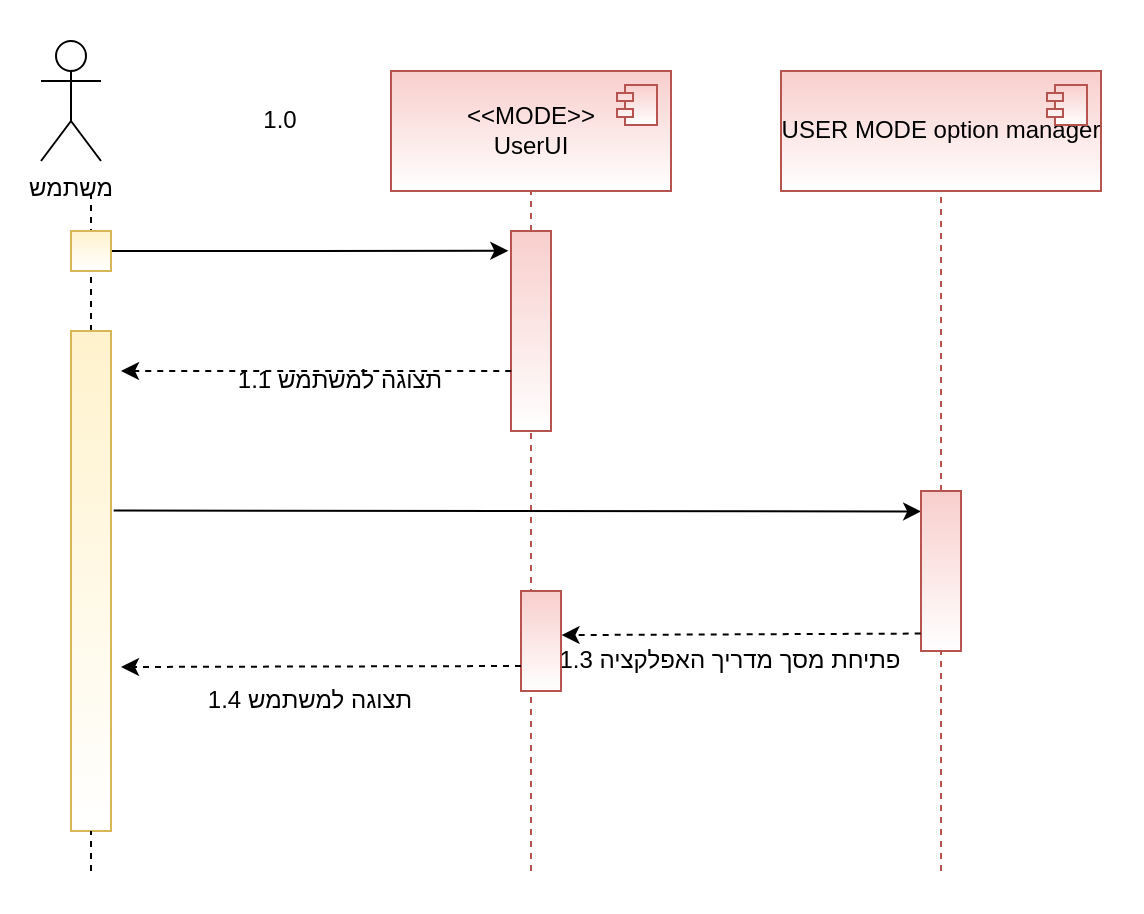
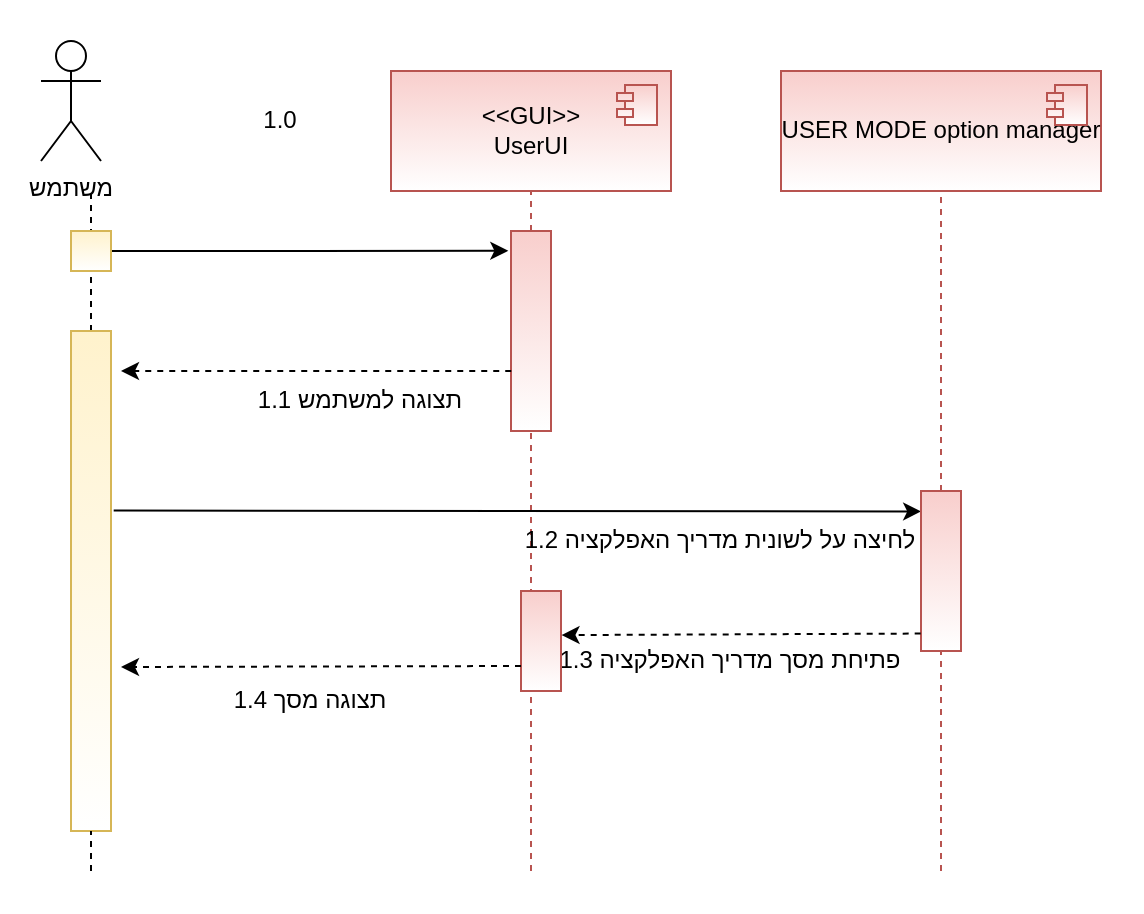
(532, 131) -> (532, 131)
(341, 381) -> (361, 401)
none -> (721, 541)
(311, 701) -> (311, 701)
